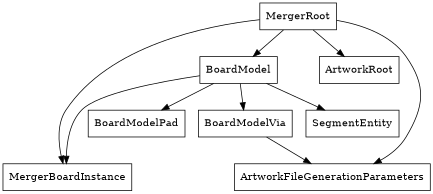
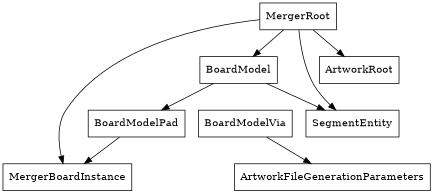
(416, 75) -> (307, 71)
(241, 93) -> none
(115, 94) -> (105, 148)
